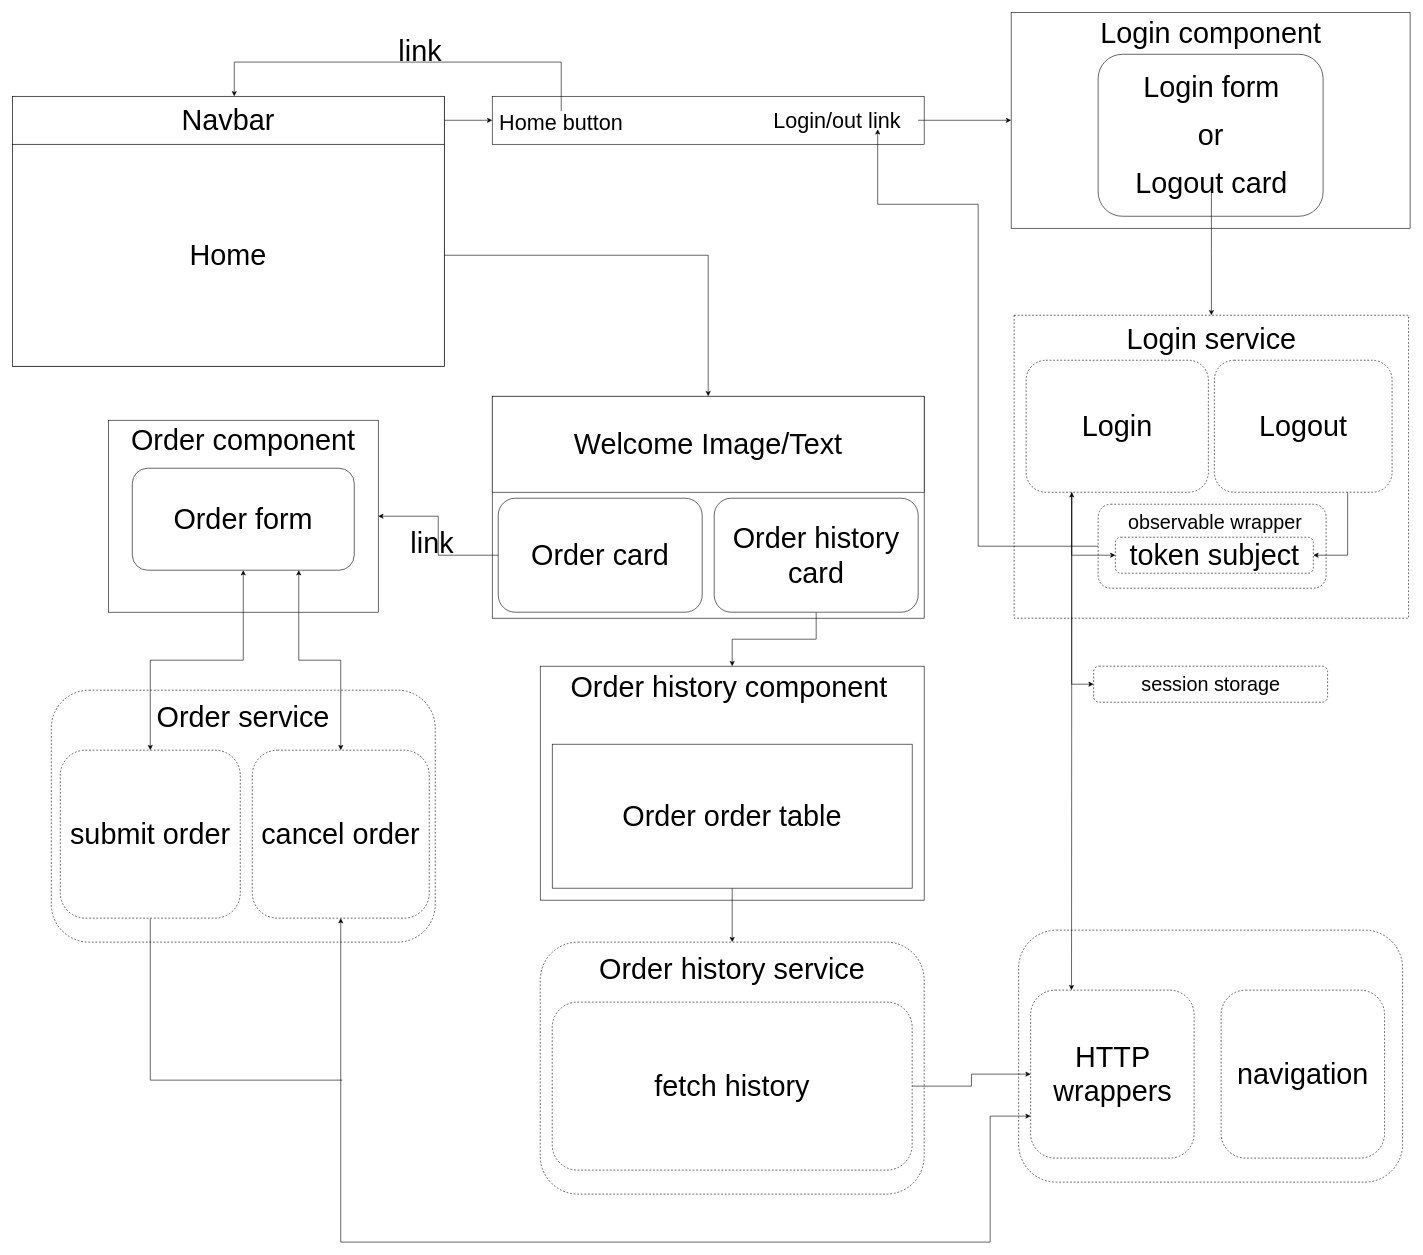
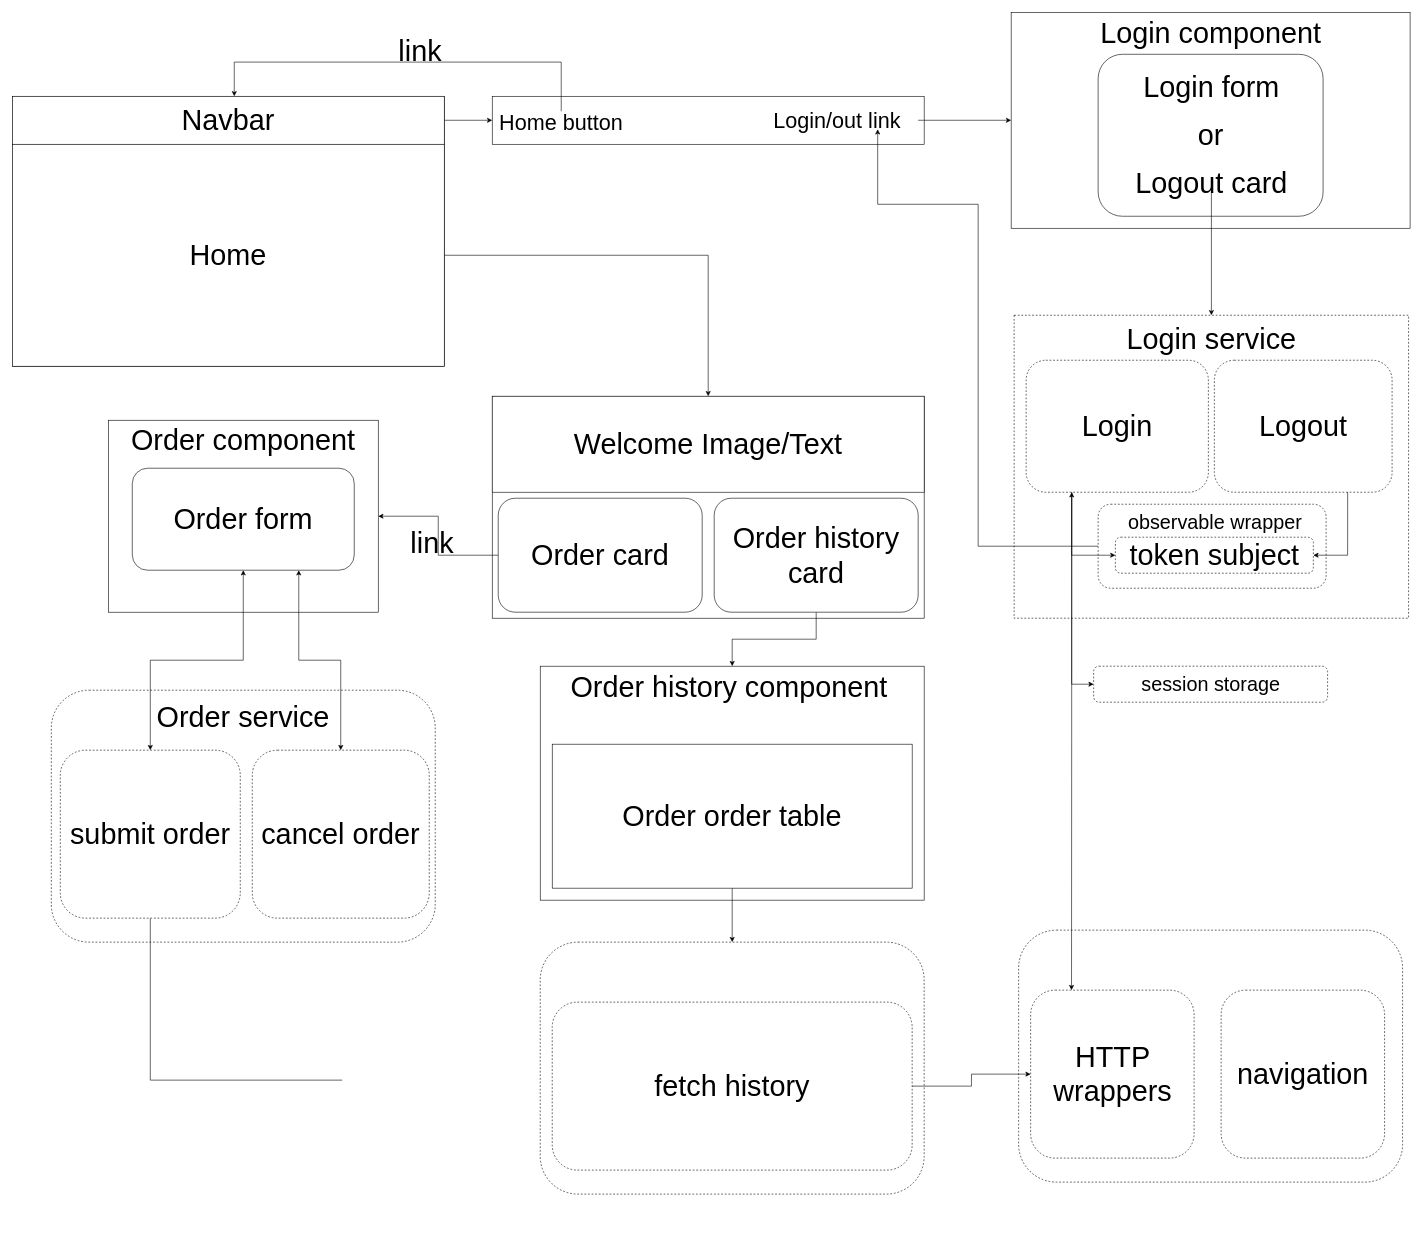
(732, 969) -> none
(990, 1116) -> none
